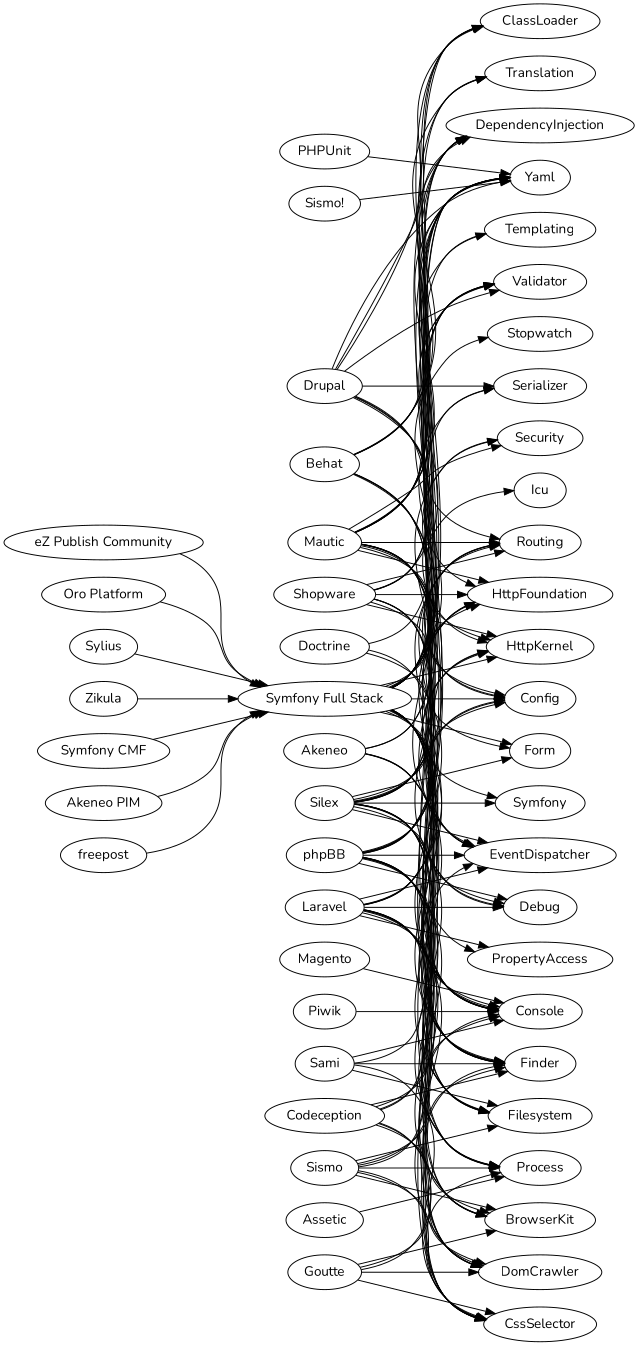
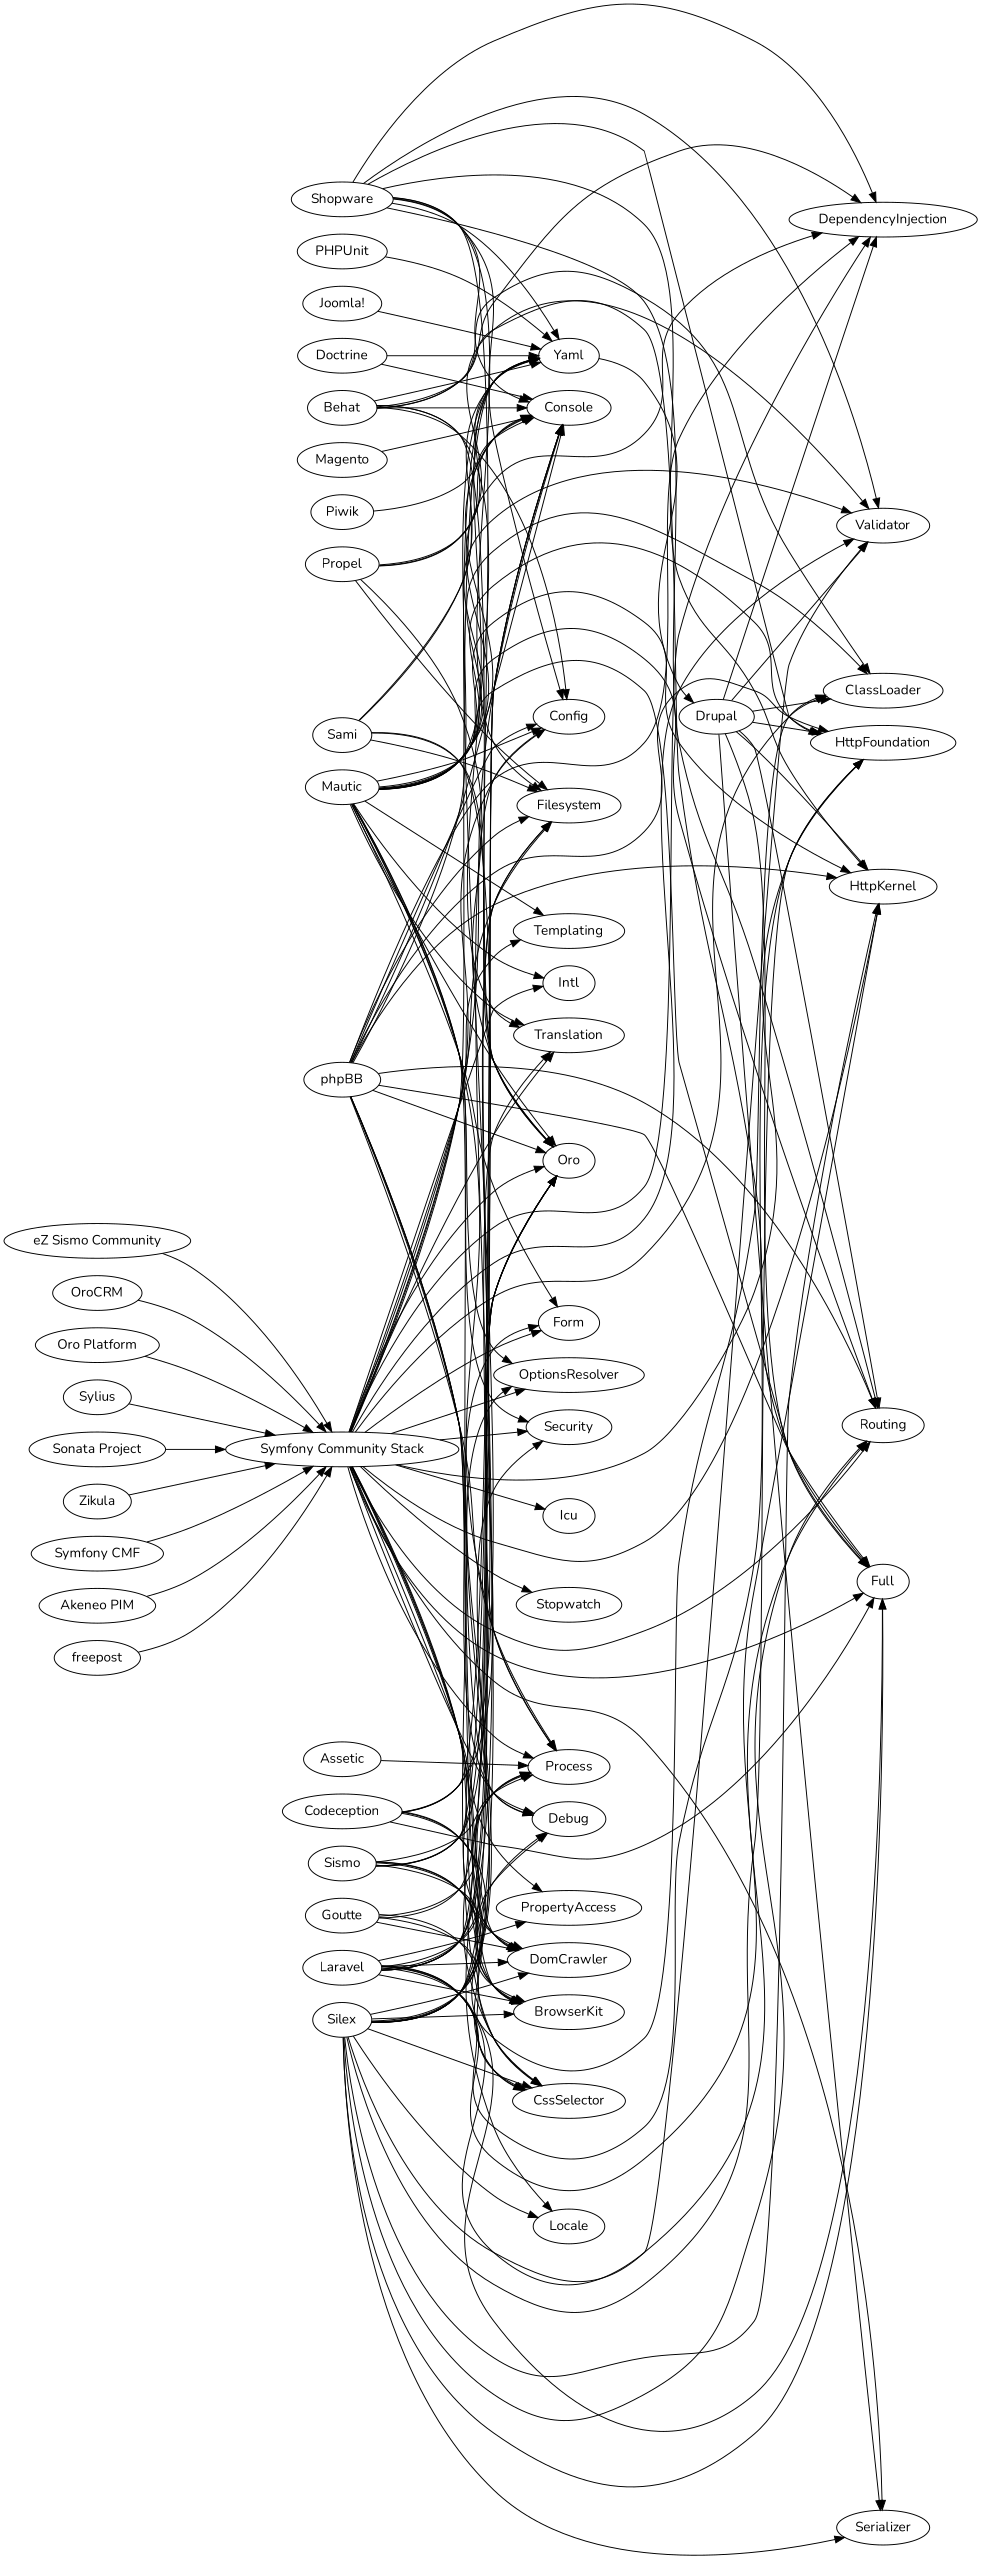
(325, 204) -> (342, 304)
(380, 276) -> (662, 569)
(104, 542) -> (97, 1241)
(325, 699) -> (342, 1449)
(430, 703) -> (458, 1050)
(325, 751) -> (342, 564)
(428, 802) -> (486, 1536)
(540, 803) -> (569, 2226)
(540, 855) -> (883, 1582)
none -> (569, 983)
(540, 1064) -> (569, 1161)
(431, 1181) -> (490, 1210)
none -> (97, 1293)
none -> (569, 1375)
none -> (97, 1449)
